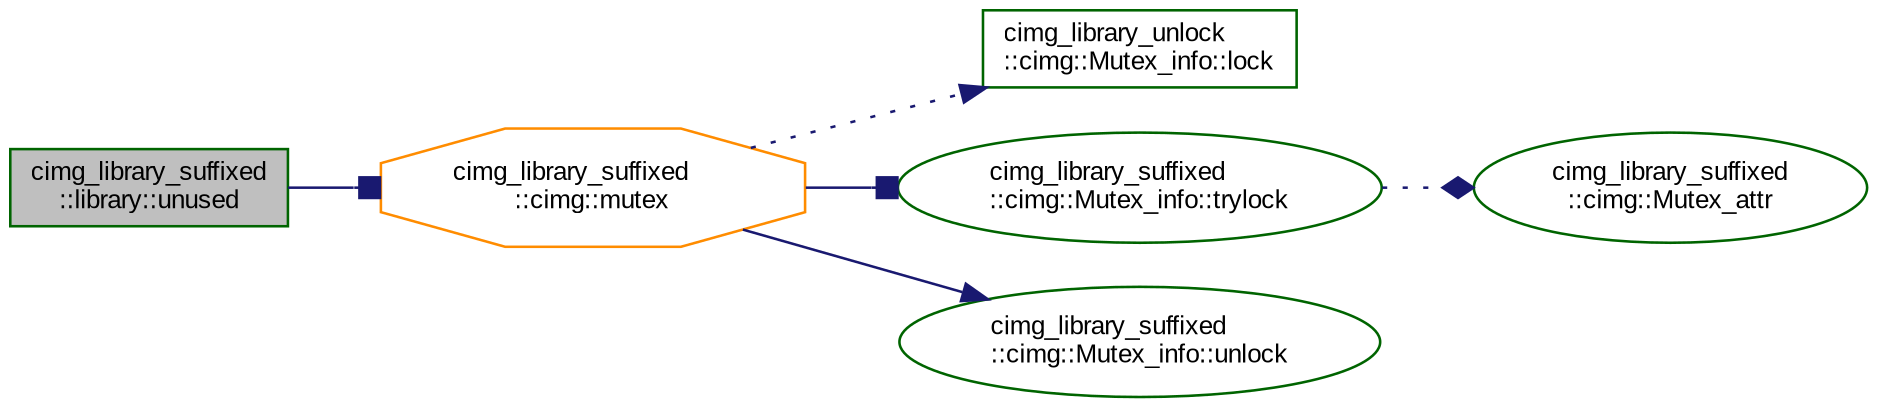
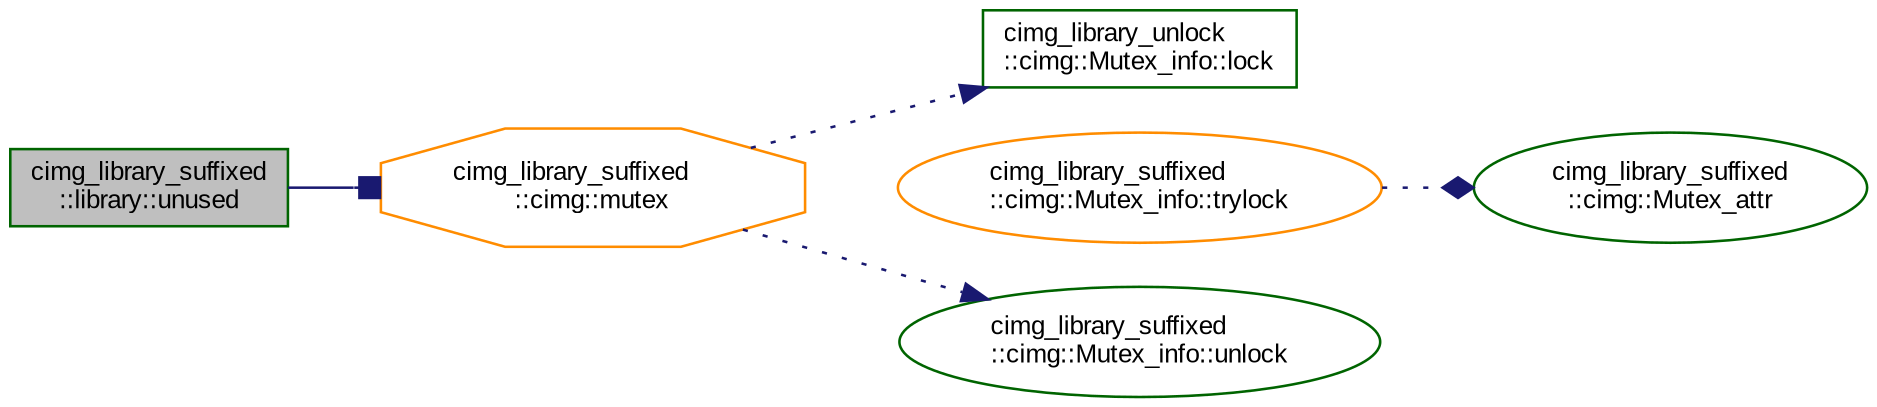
(839, 188) -> none
(1140, 188) -> (1140, 188)
(853, 261) -> (853, 261)
